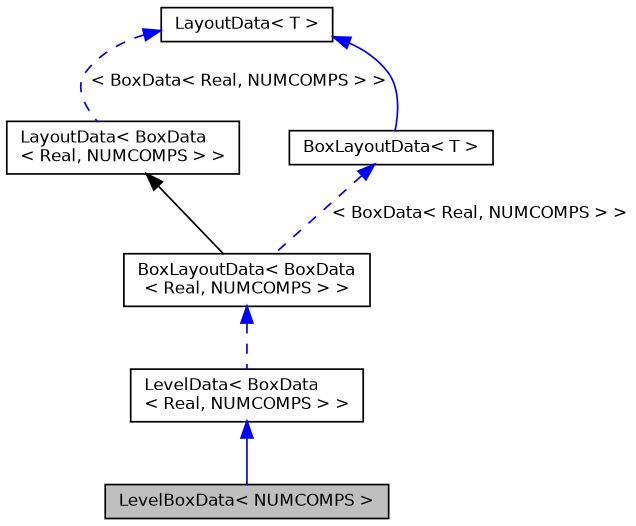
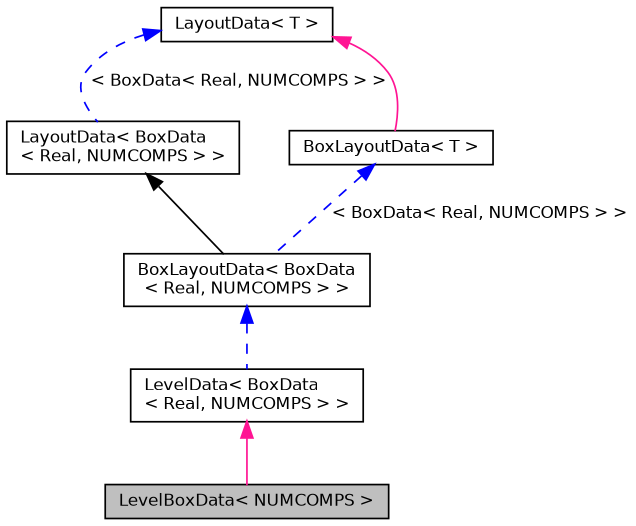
(391, 77) -> (391, 77)
(247, 462) -> (247, 462)
